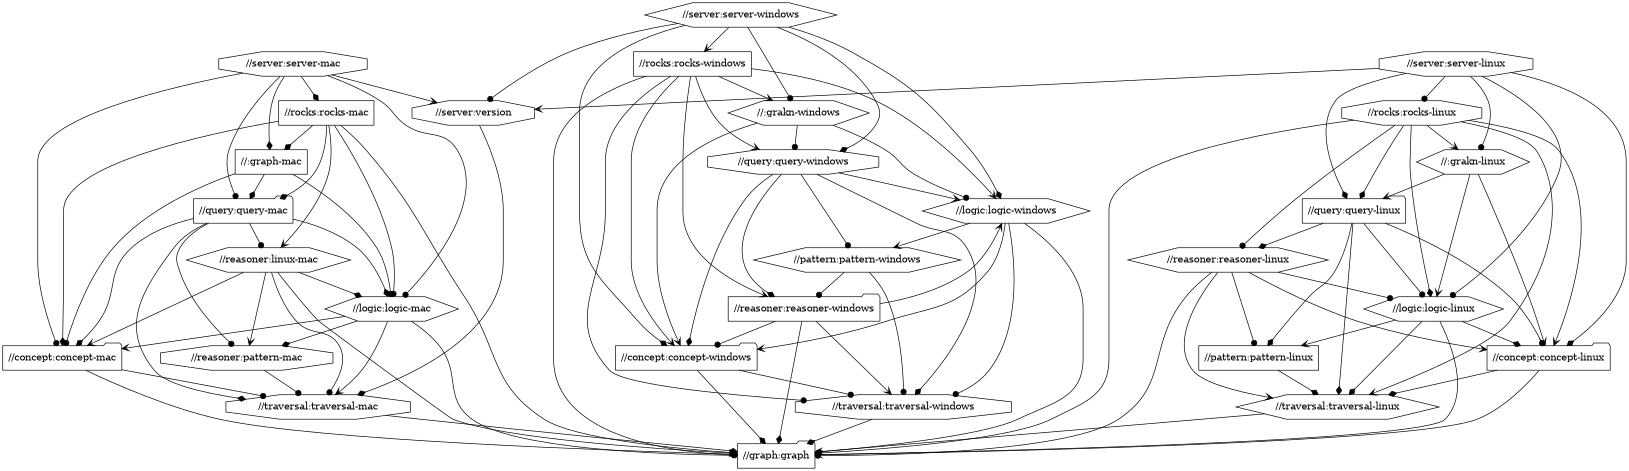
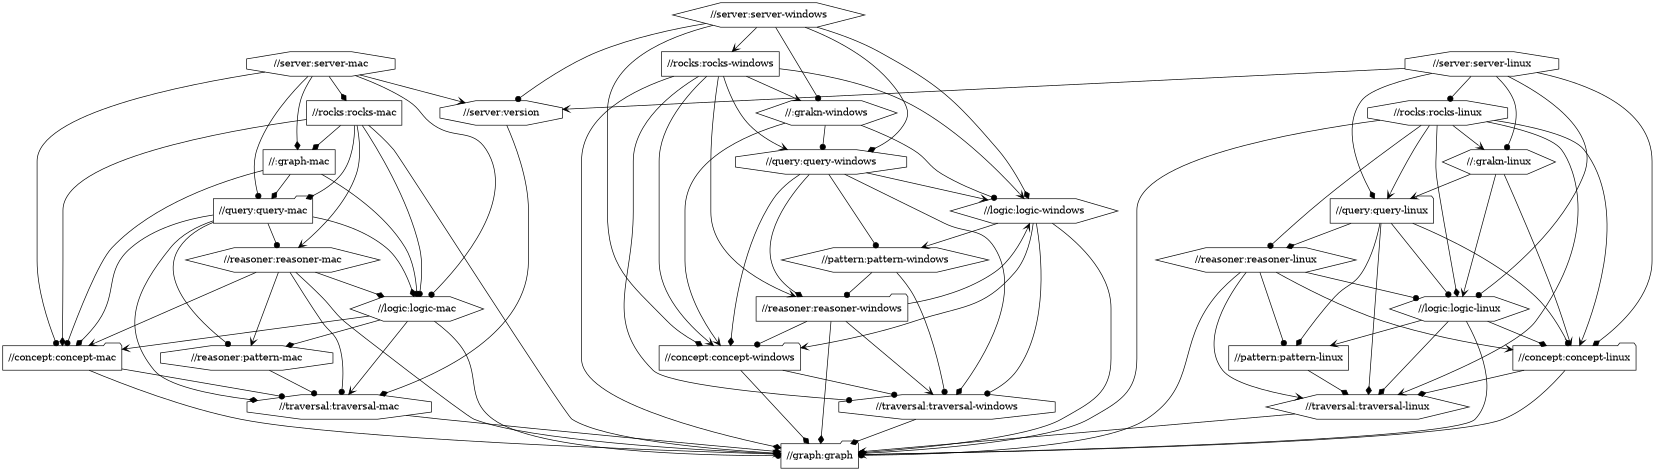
(1383, 158) -> (1409, 158)
(268, 260) -> (283, 260)
